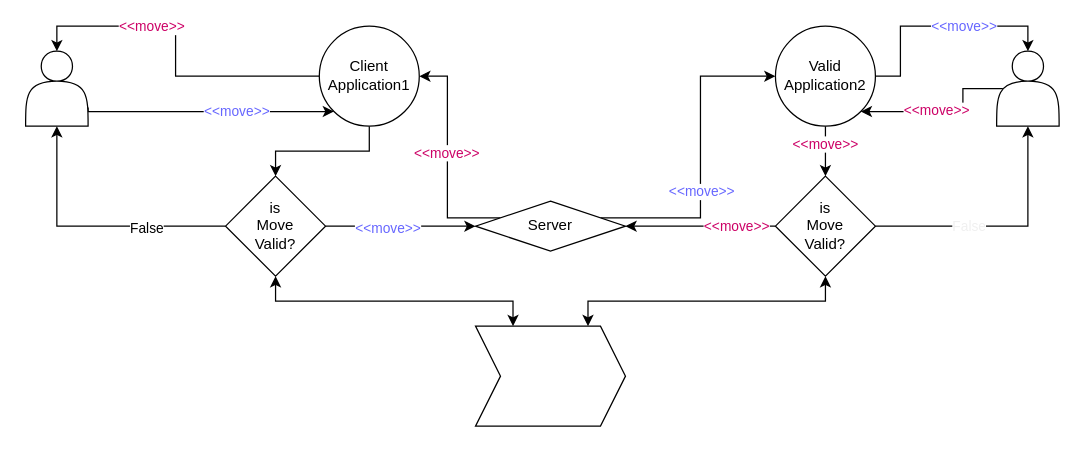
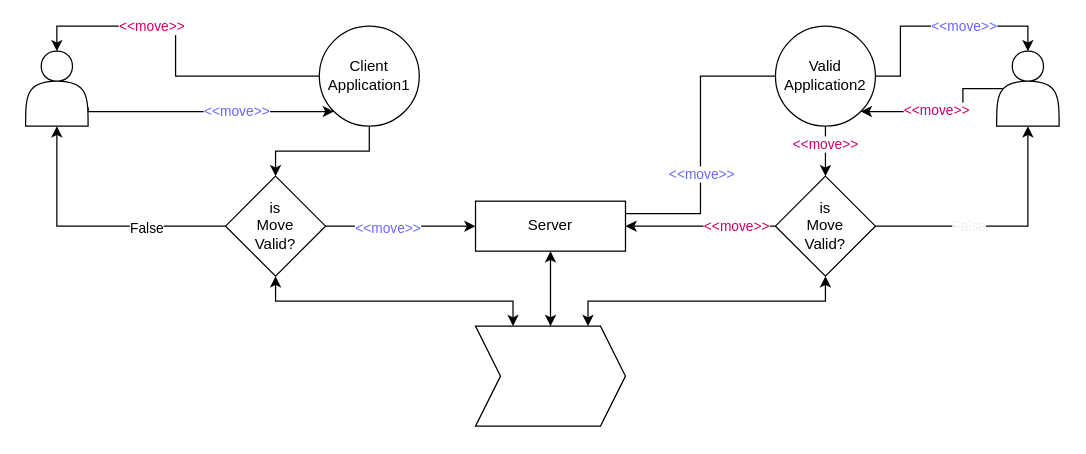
(766, 76) -> (769, 76)
(448, 163) -> none
(551, 226) -> (551, 226)
none -> (551, 288)
